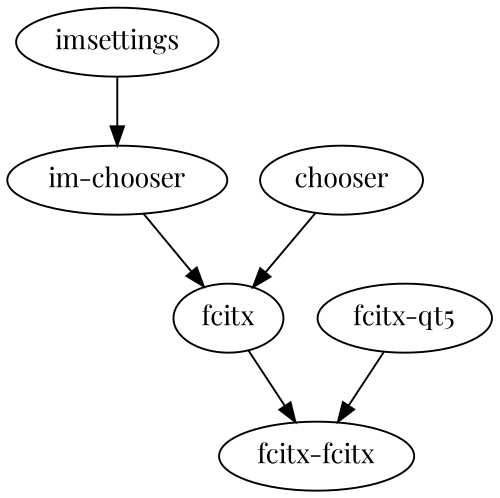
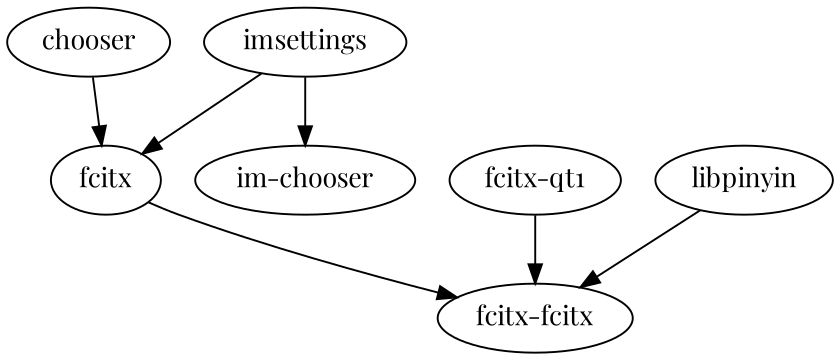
none -> (744, 180)
(167, 243) -> (210, 108)
(405, 318) -> (535, 180)
